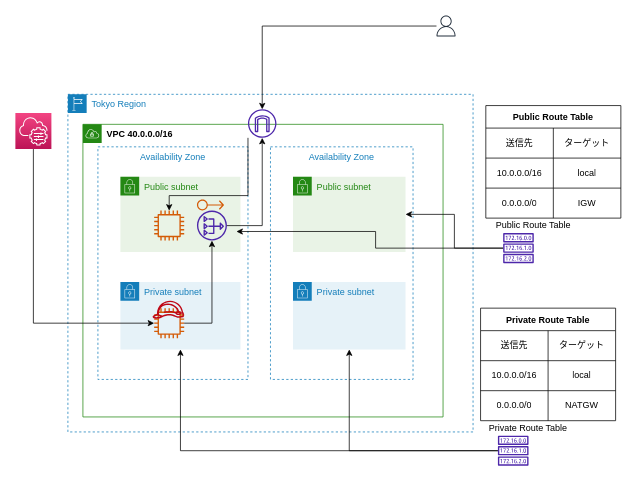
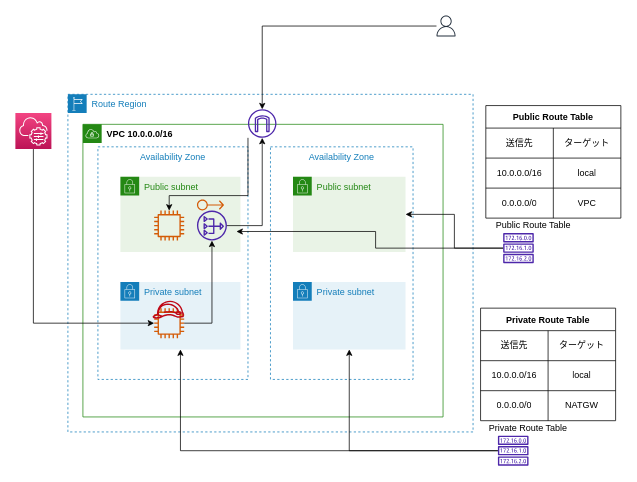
(120, 105) -> (120, 105)
(140, 135) -> (140, 135)
(587, 203) -> (587, 203)
